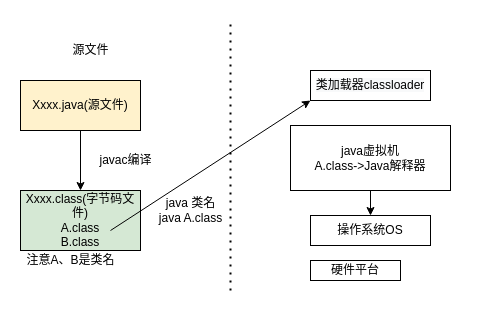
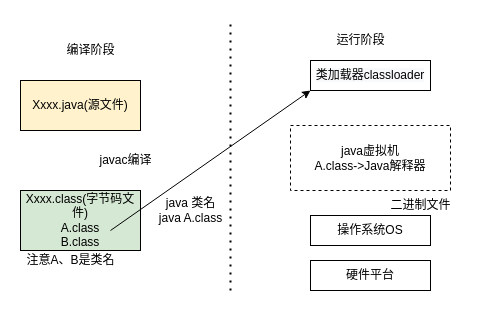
none -> (361, 41)
(91, 51) -> (91, 51)
(371, 86) -> (371, 76)
(81, 157) -> none
(371, 158) -> (371, 158)
none -> (421, 206)
(371, 207) -> none
(356, 271) -> (371, 276)
